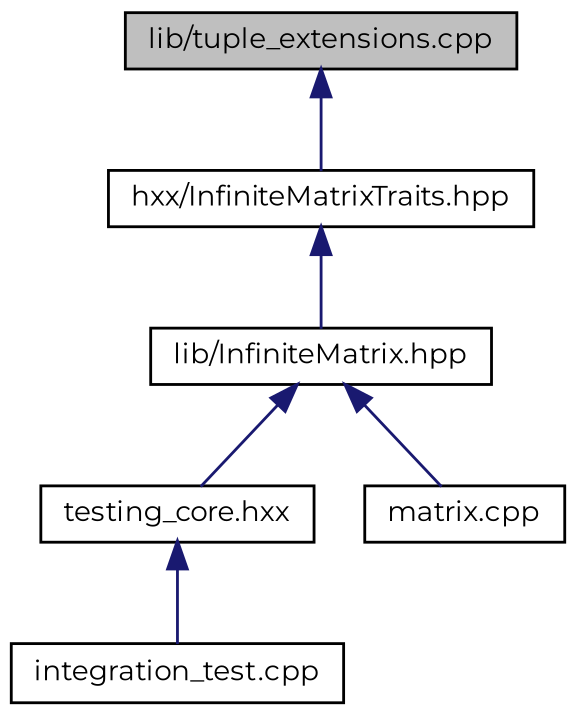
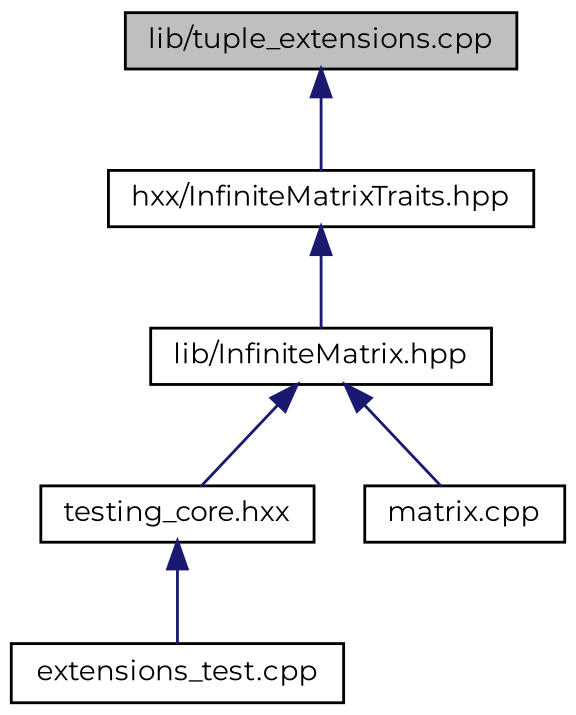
(177, 673) -> (177, 673)
